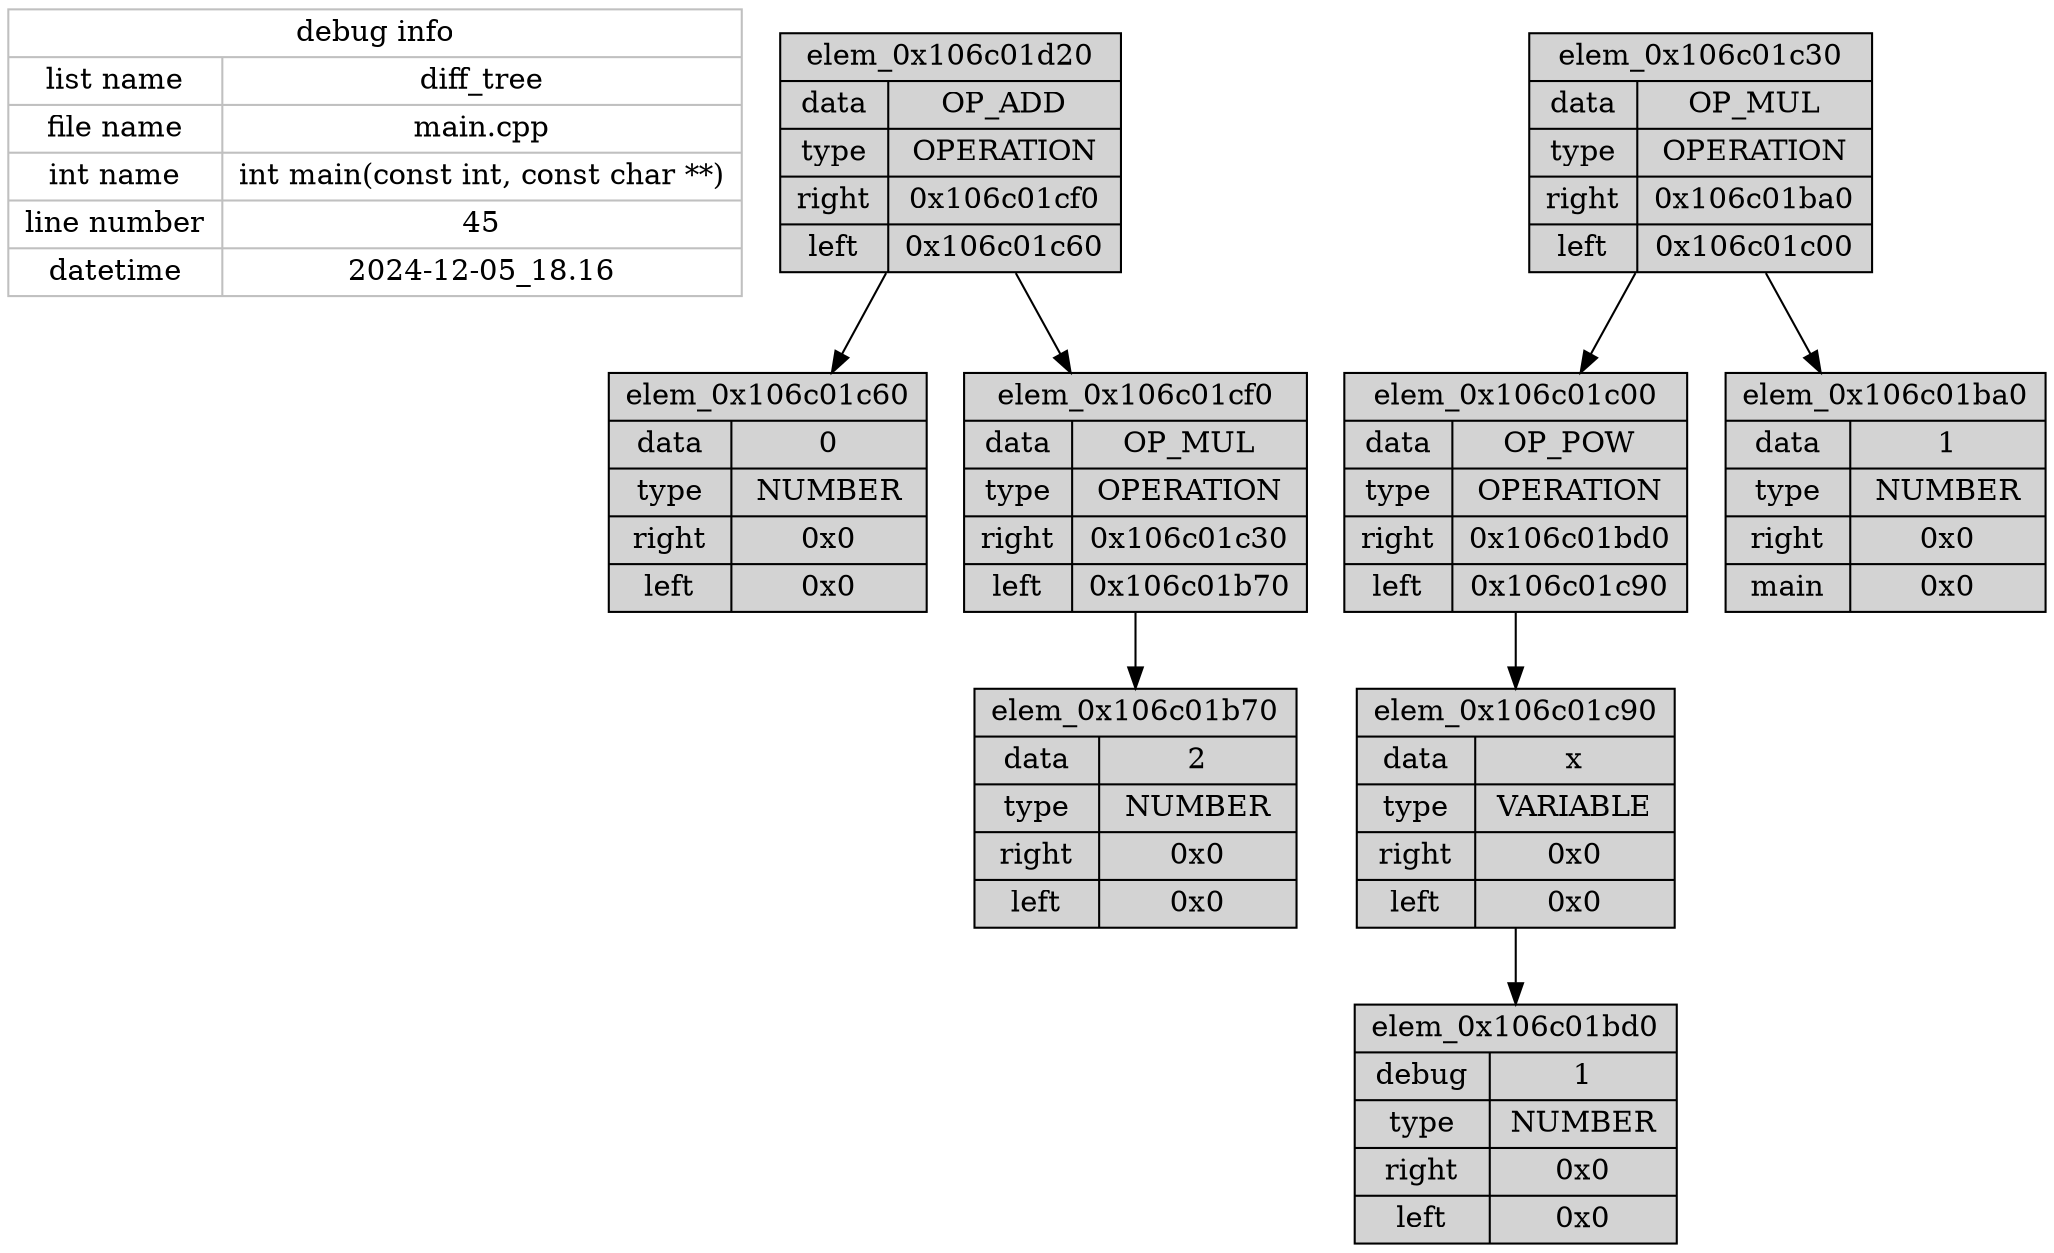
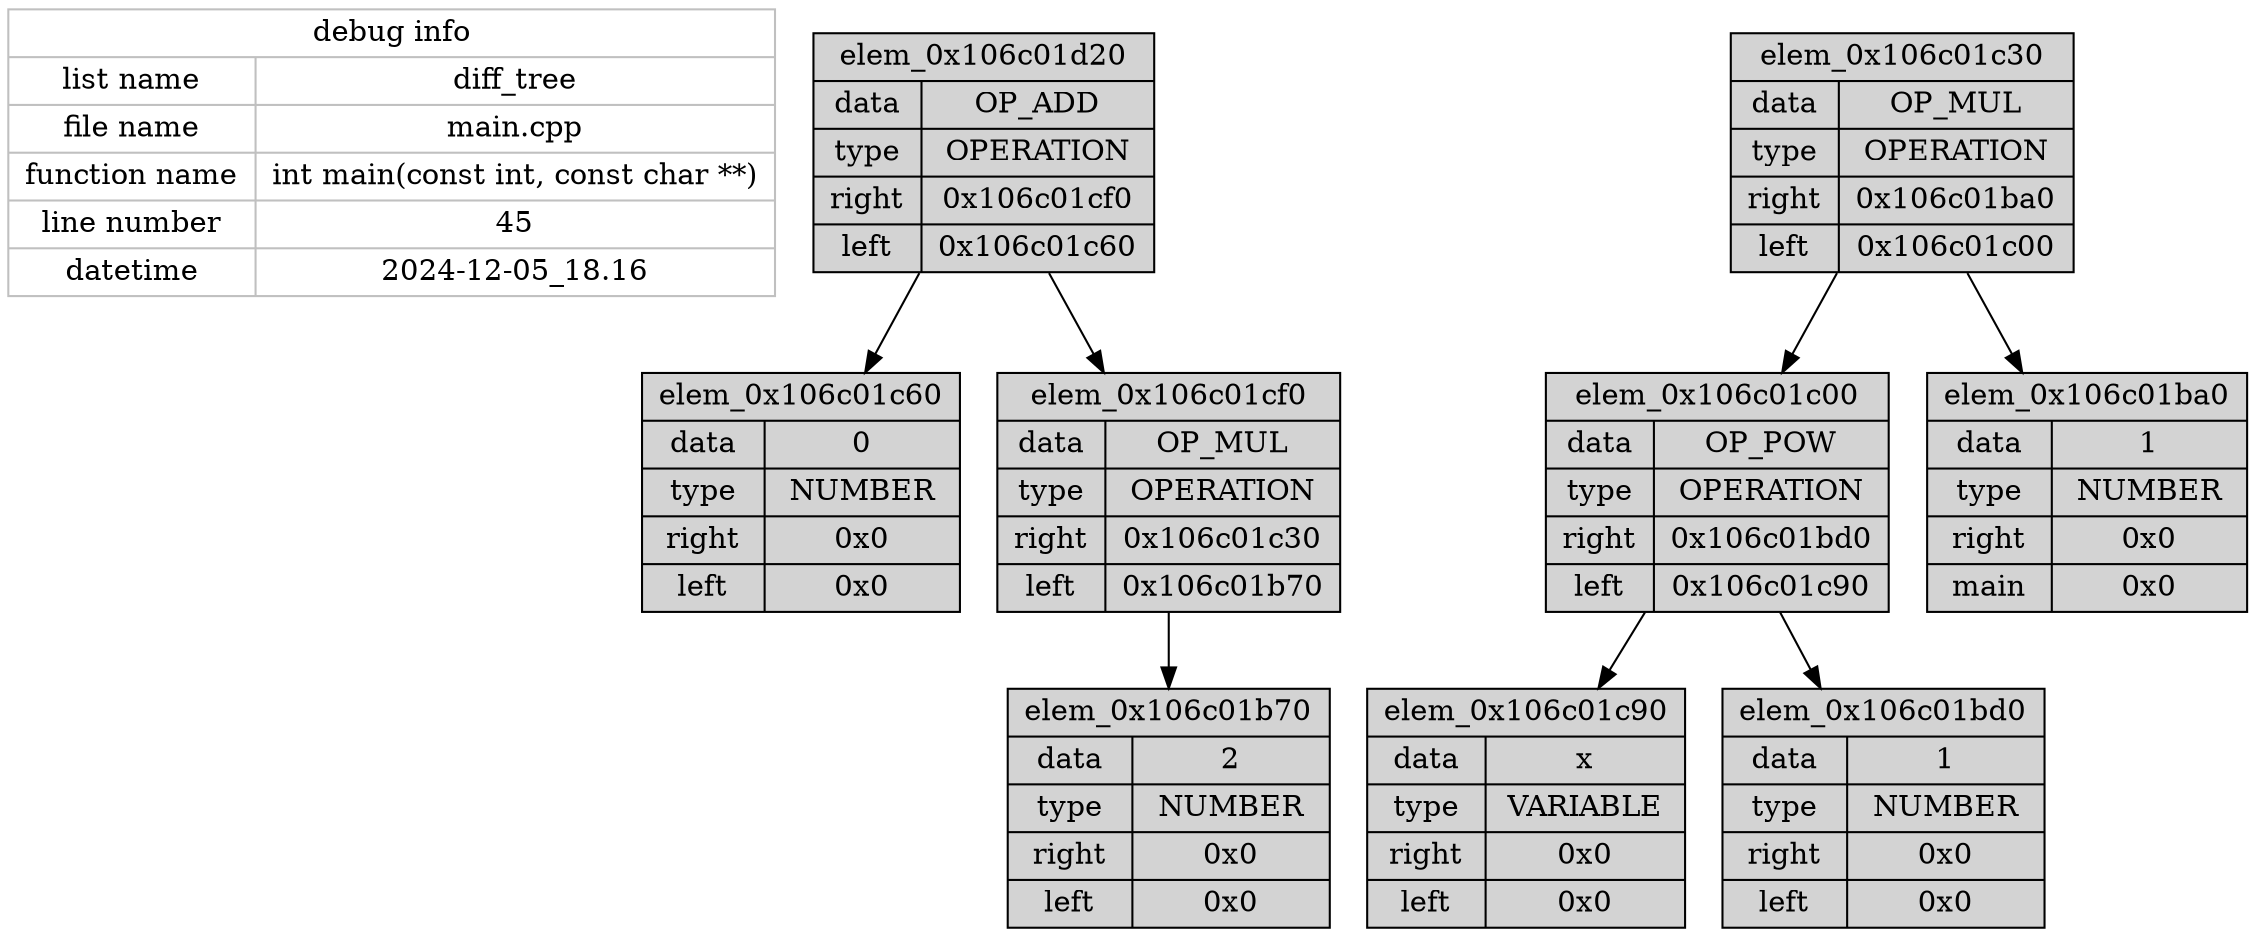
(115, 176) -> (132, 176)
(1516, 955) -> (1795, 641)
(1422, 1075) -> (1785, 759)
